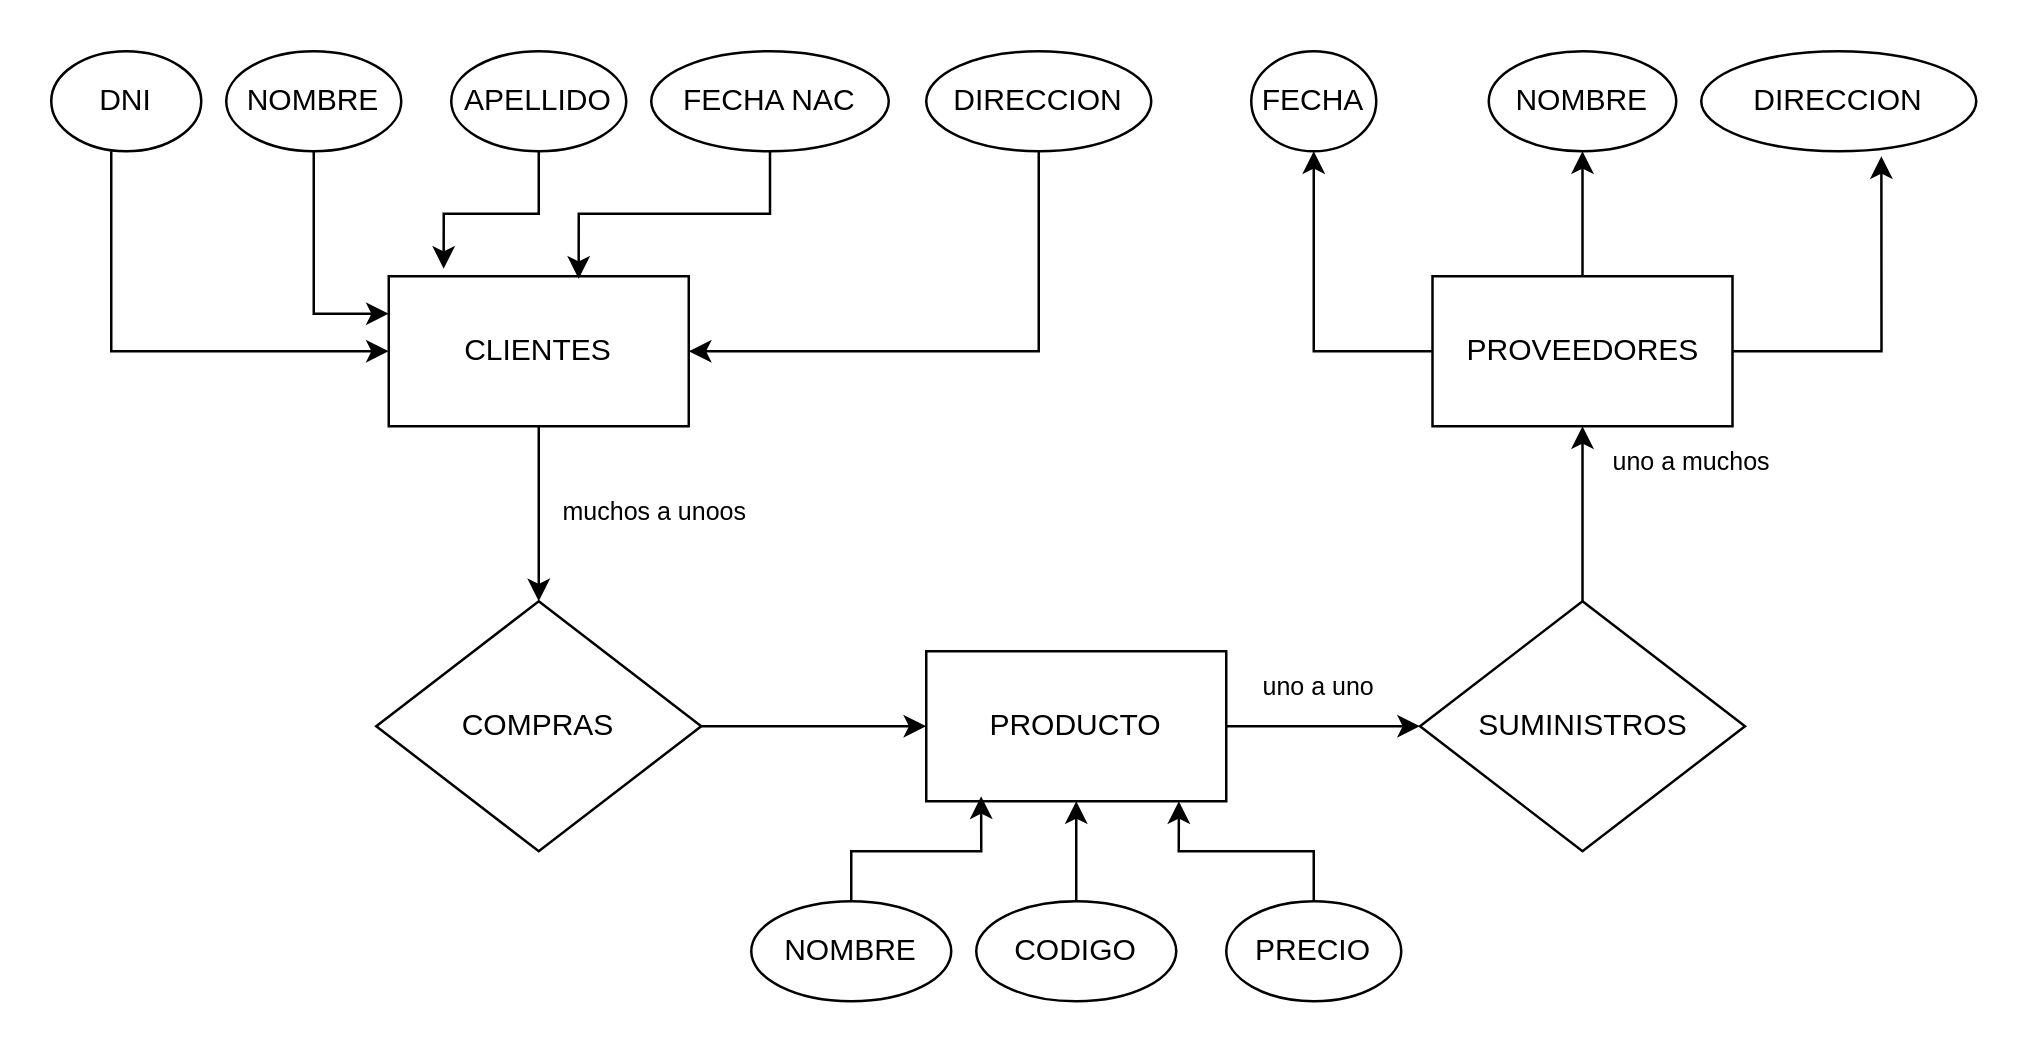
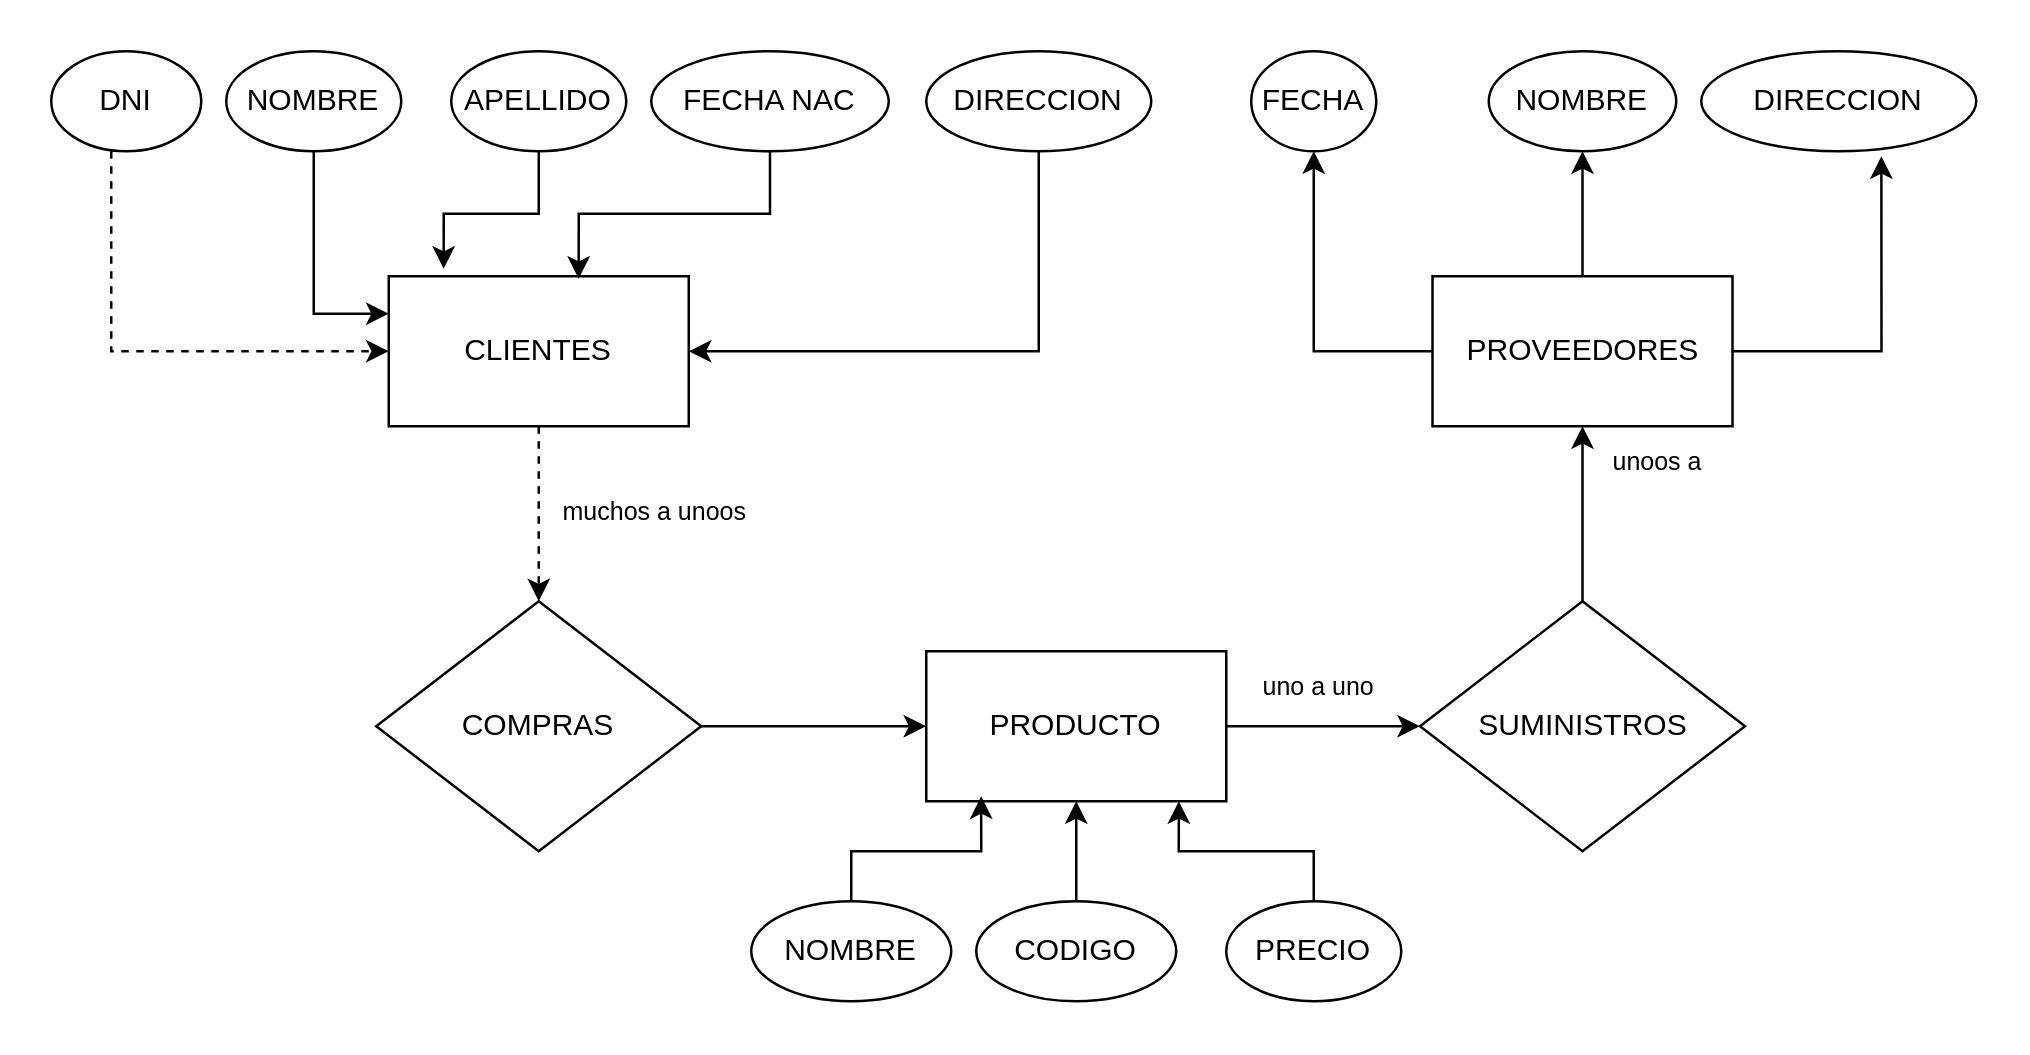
(144, 351) -> (144, 351)
(1704, 412) -> (1704, 412)
(539, 502) -> (539, 502)
